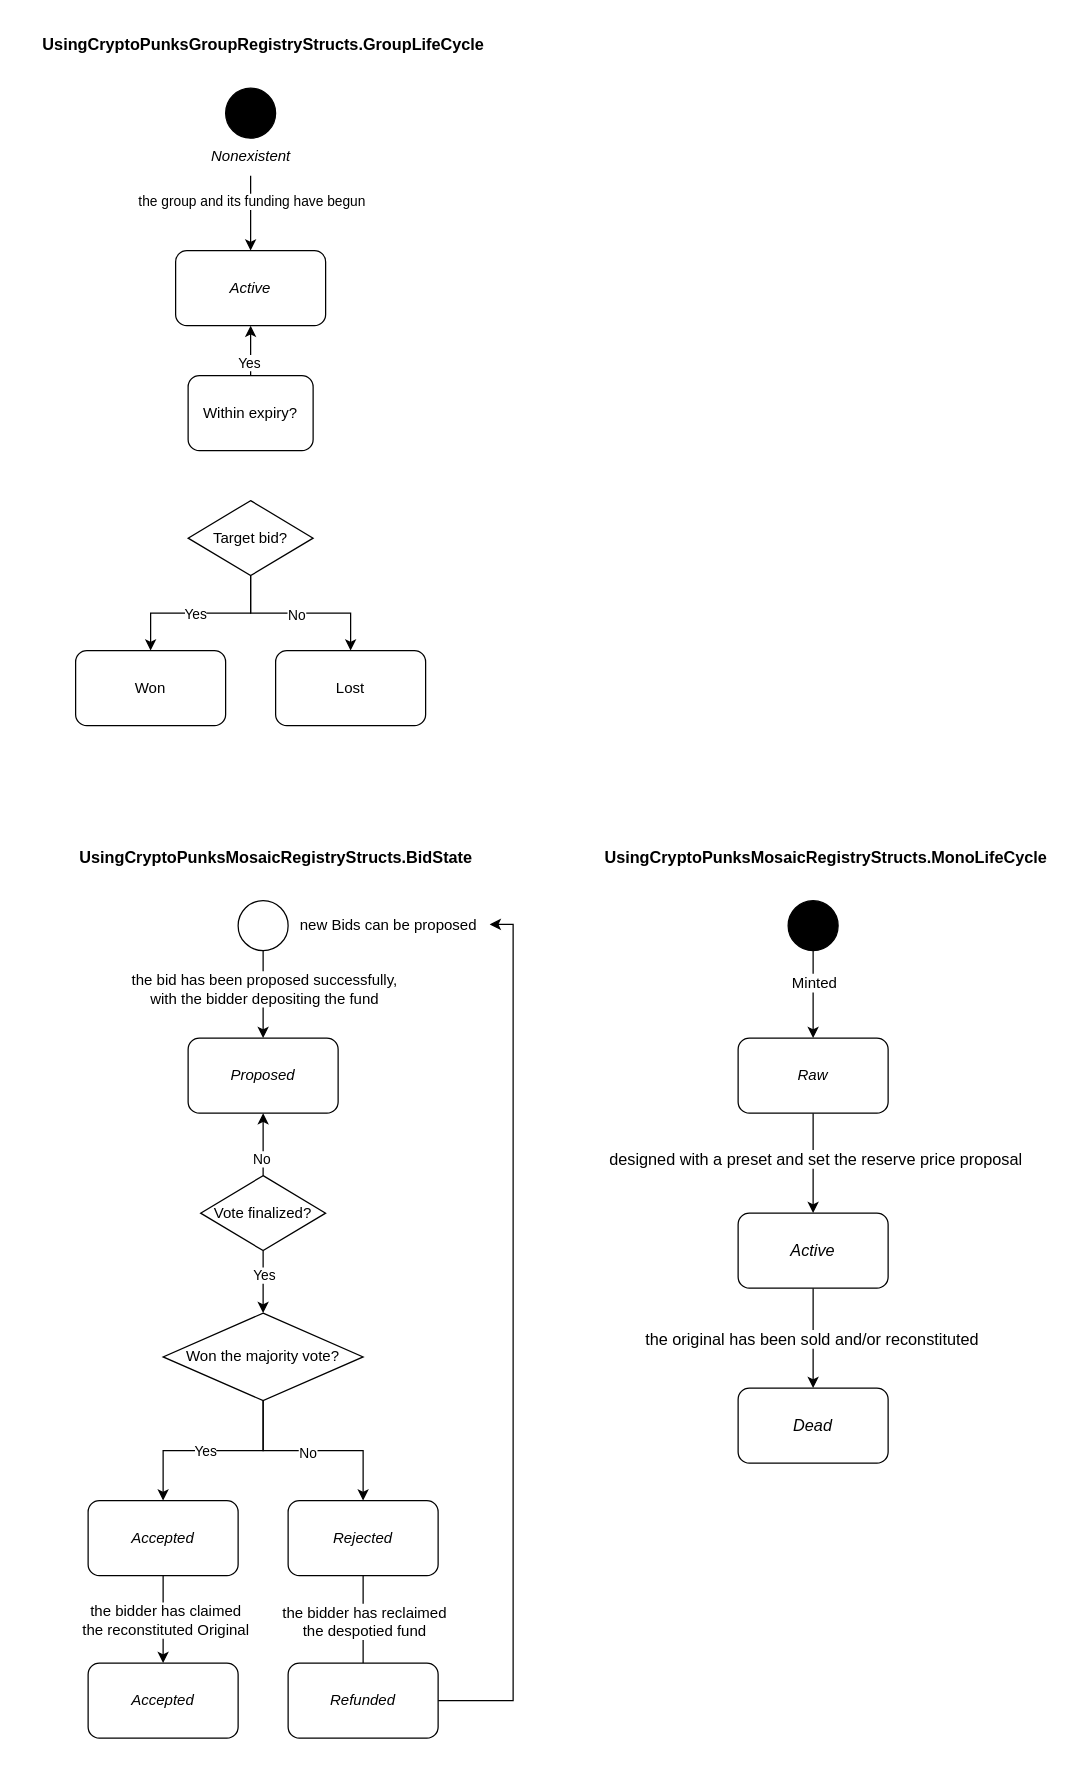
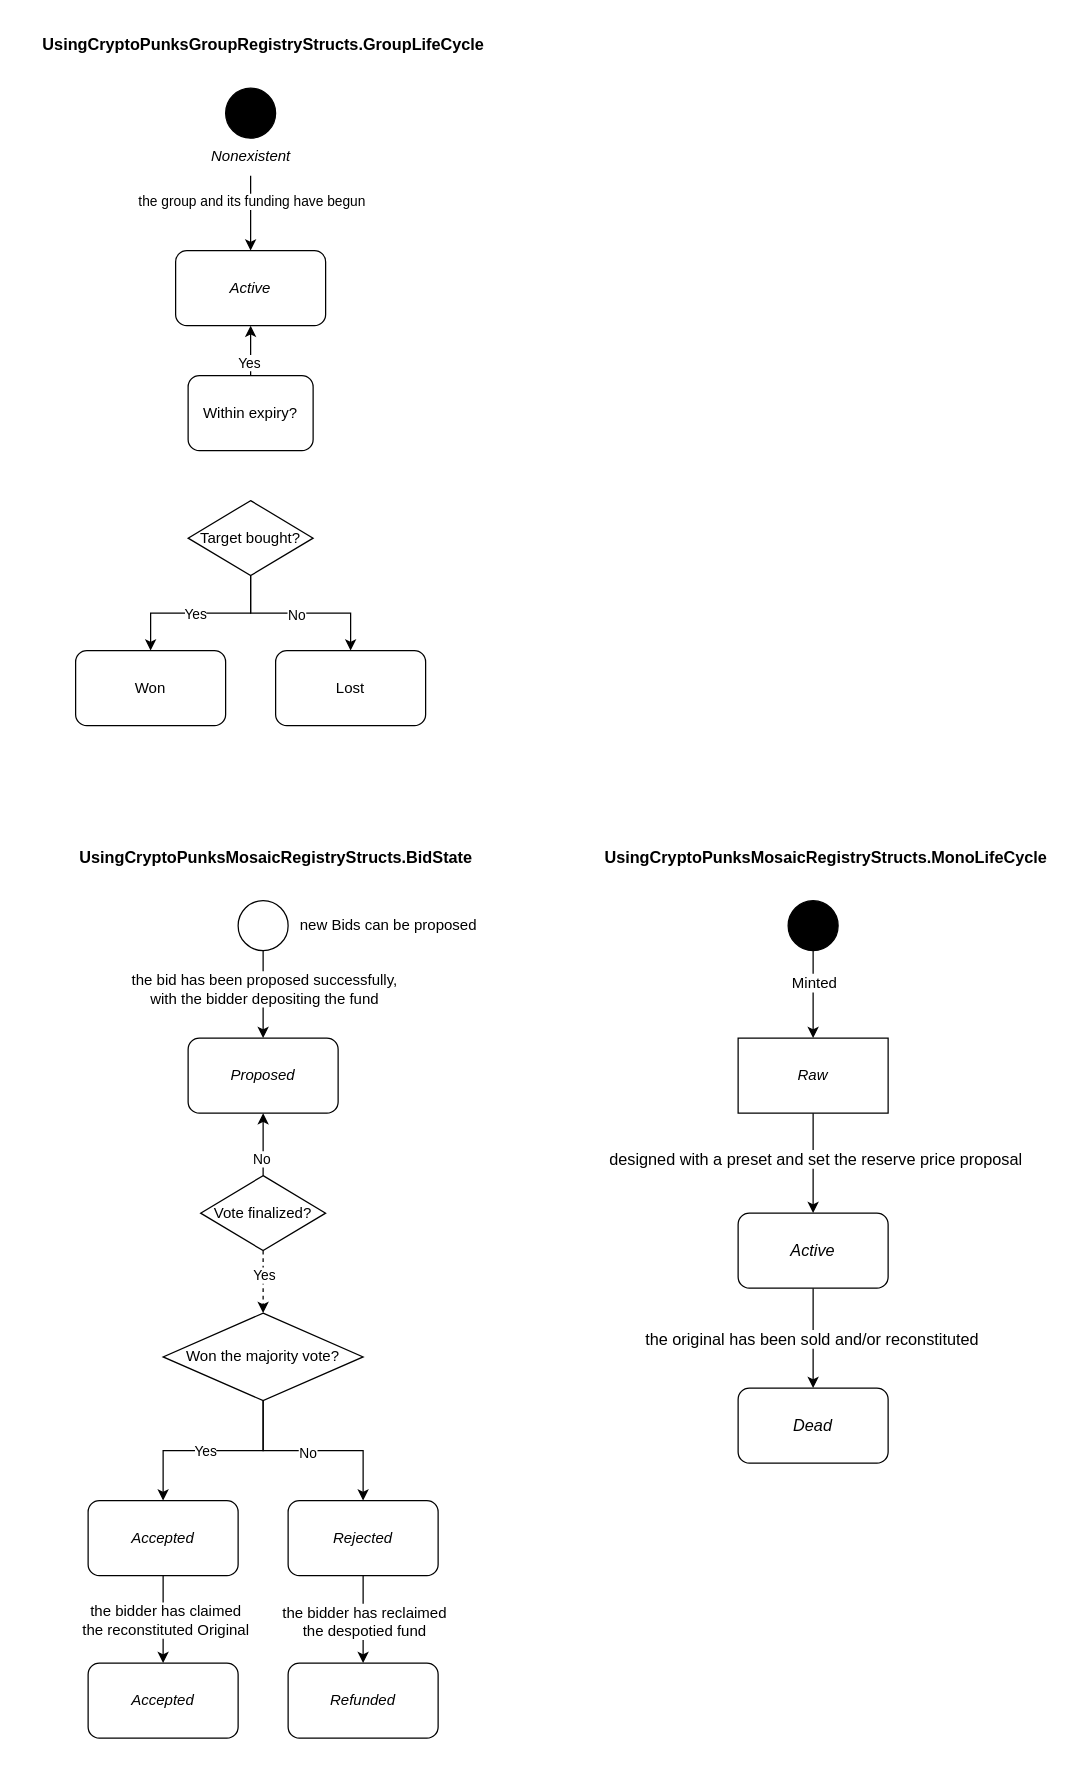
(251, 538) -> (251, 538)
(813, 1076) -> (813, 1076)
(263, 1293) -> (263, 1293)
(513, 1343) -> none
(363, 1656) -> (363, 1653)
